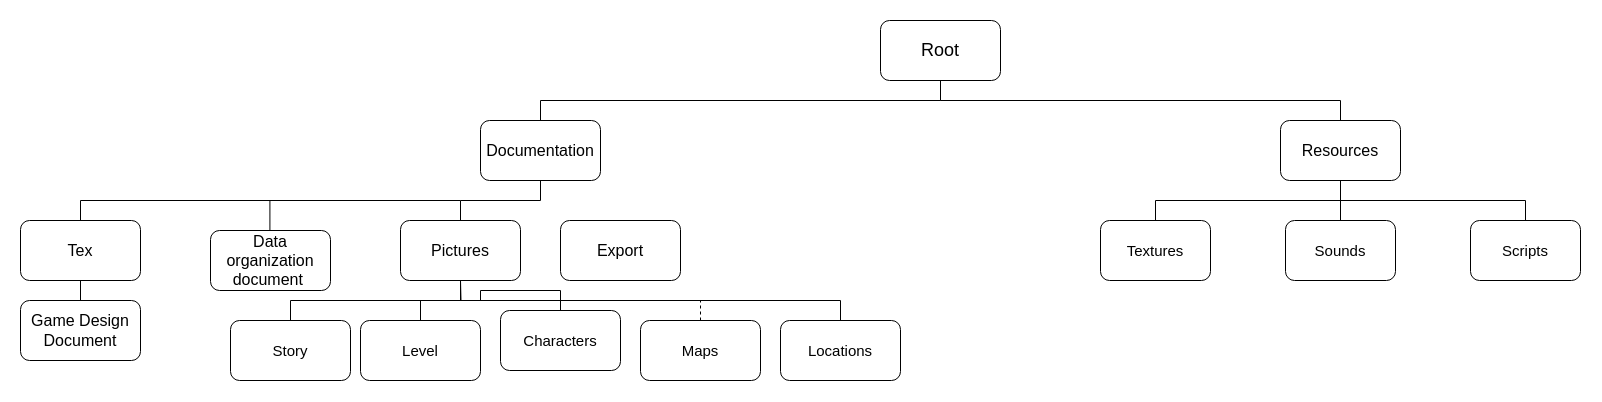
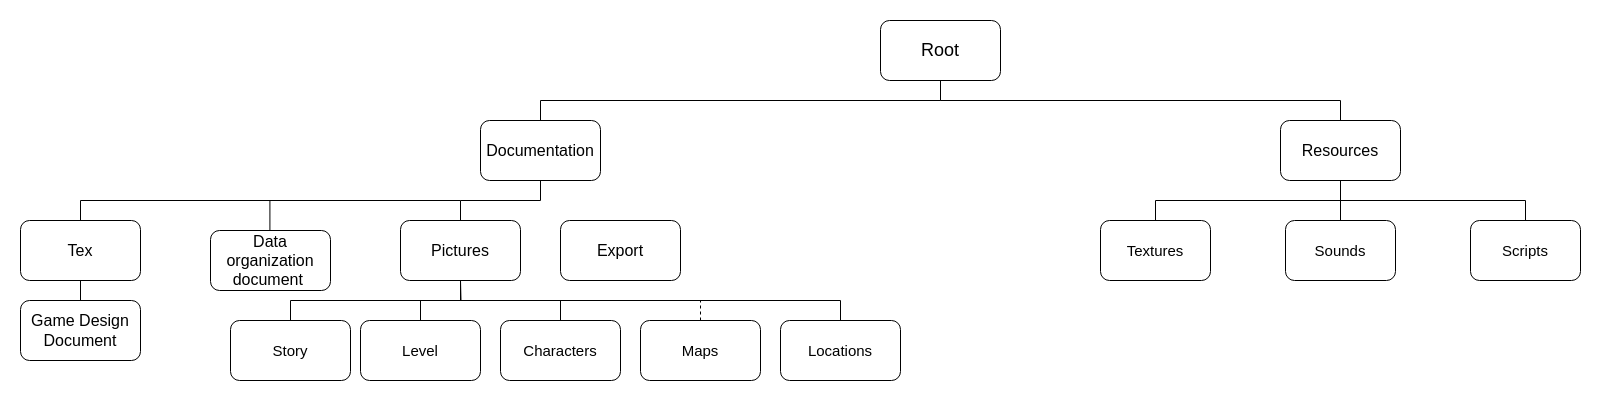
(561, 341) -> (561, 351)
